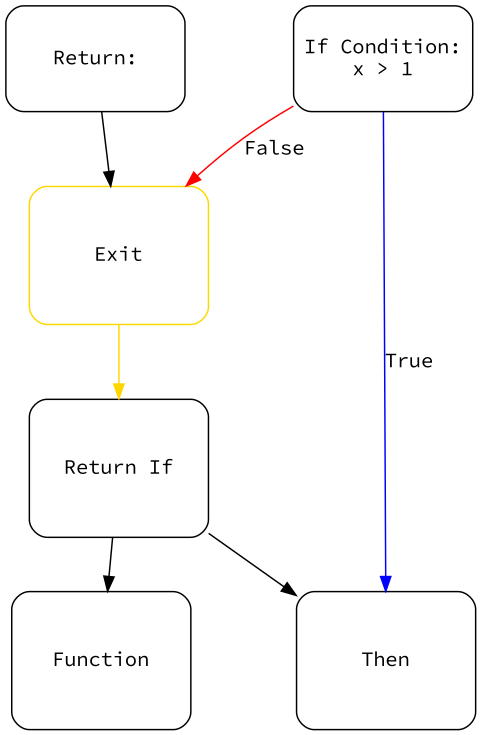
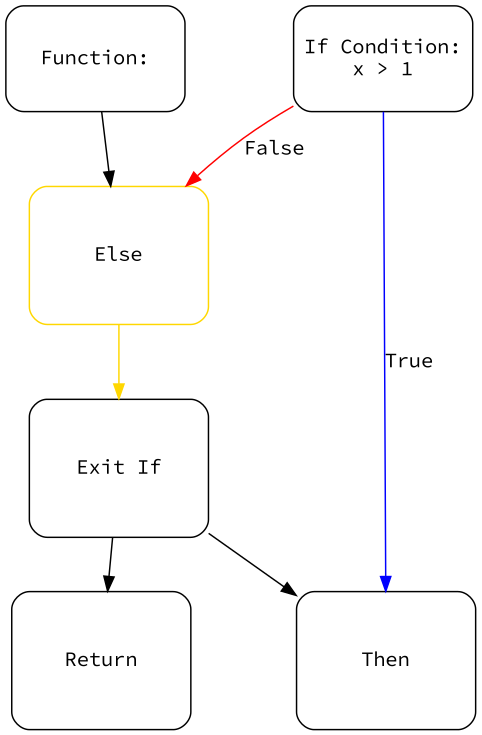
(95, 59) -> (95, 59)
(119, 255) -> (119, 255)
(119, 468) -> (119, 468)
(101, 661) -> (101, 661)
